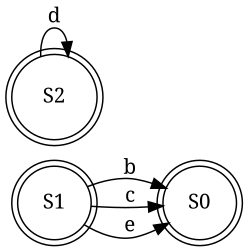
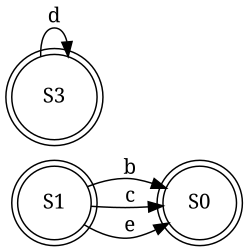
(54, 97) -> (54, 97)
